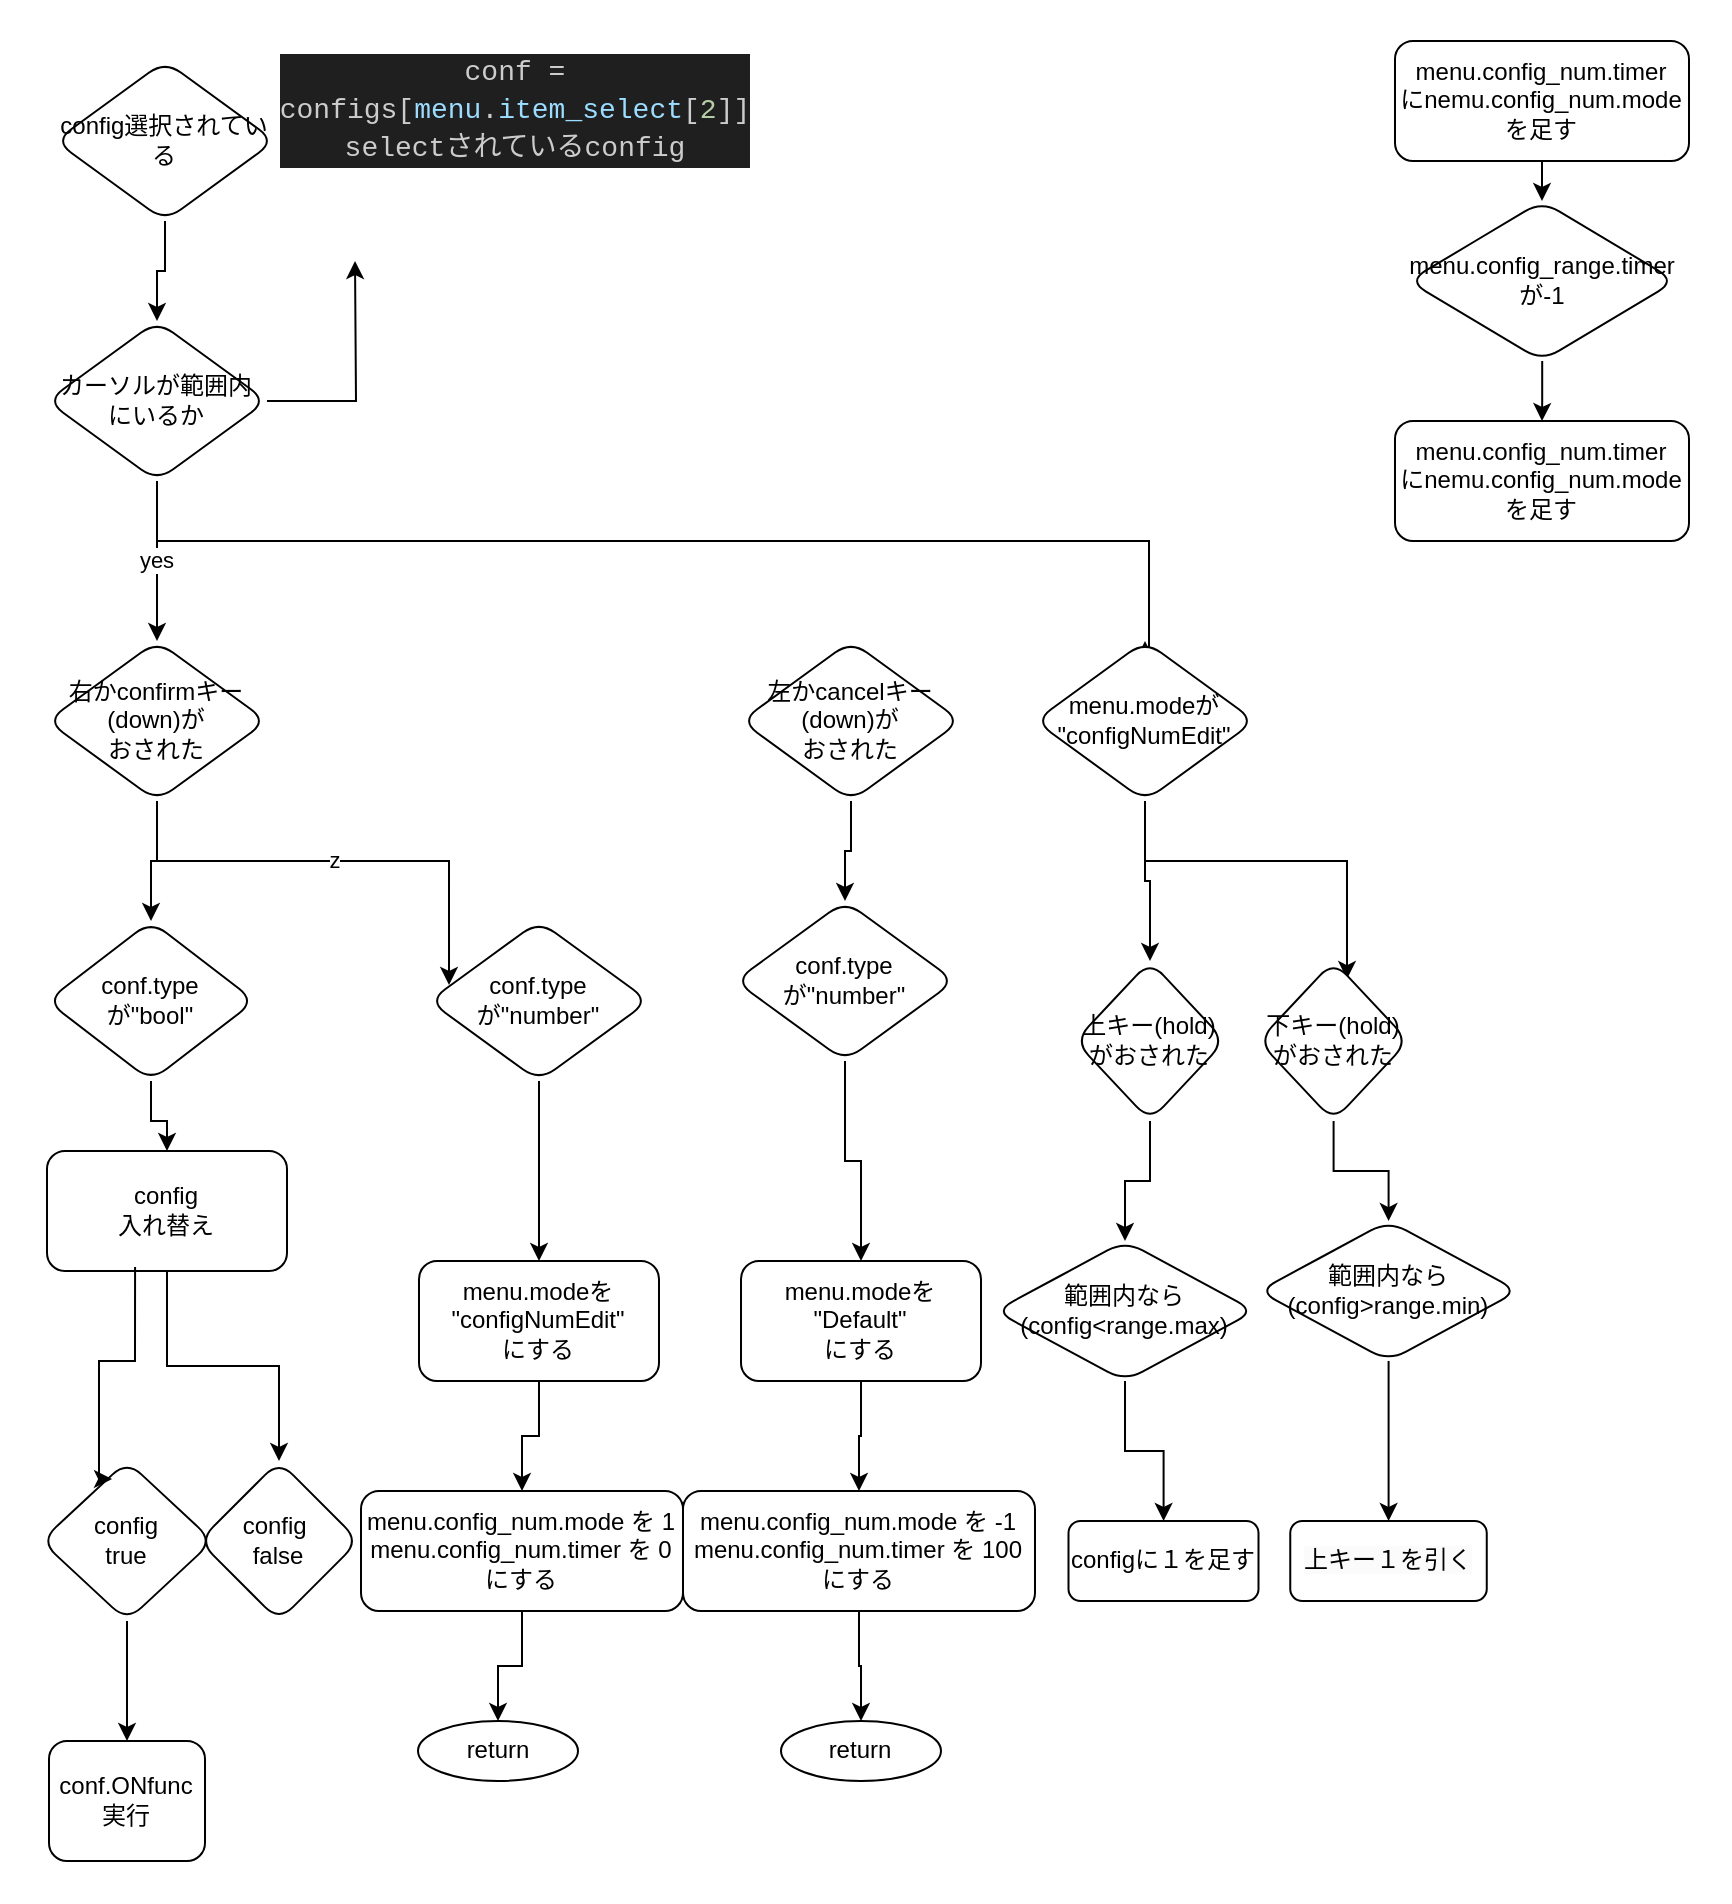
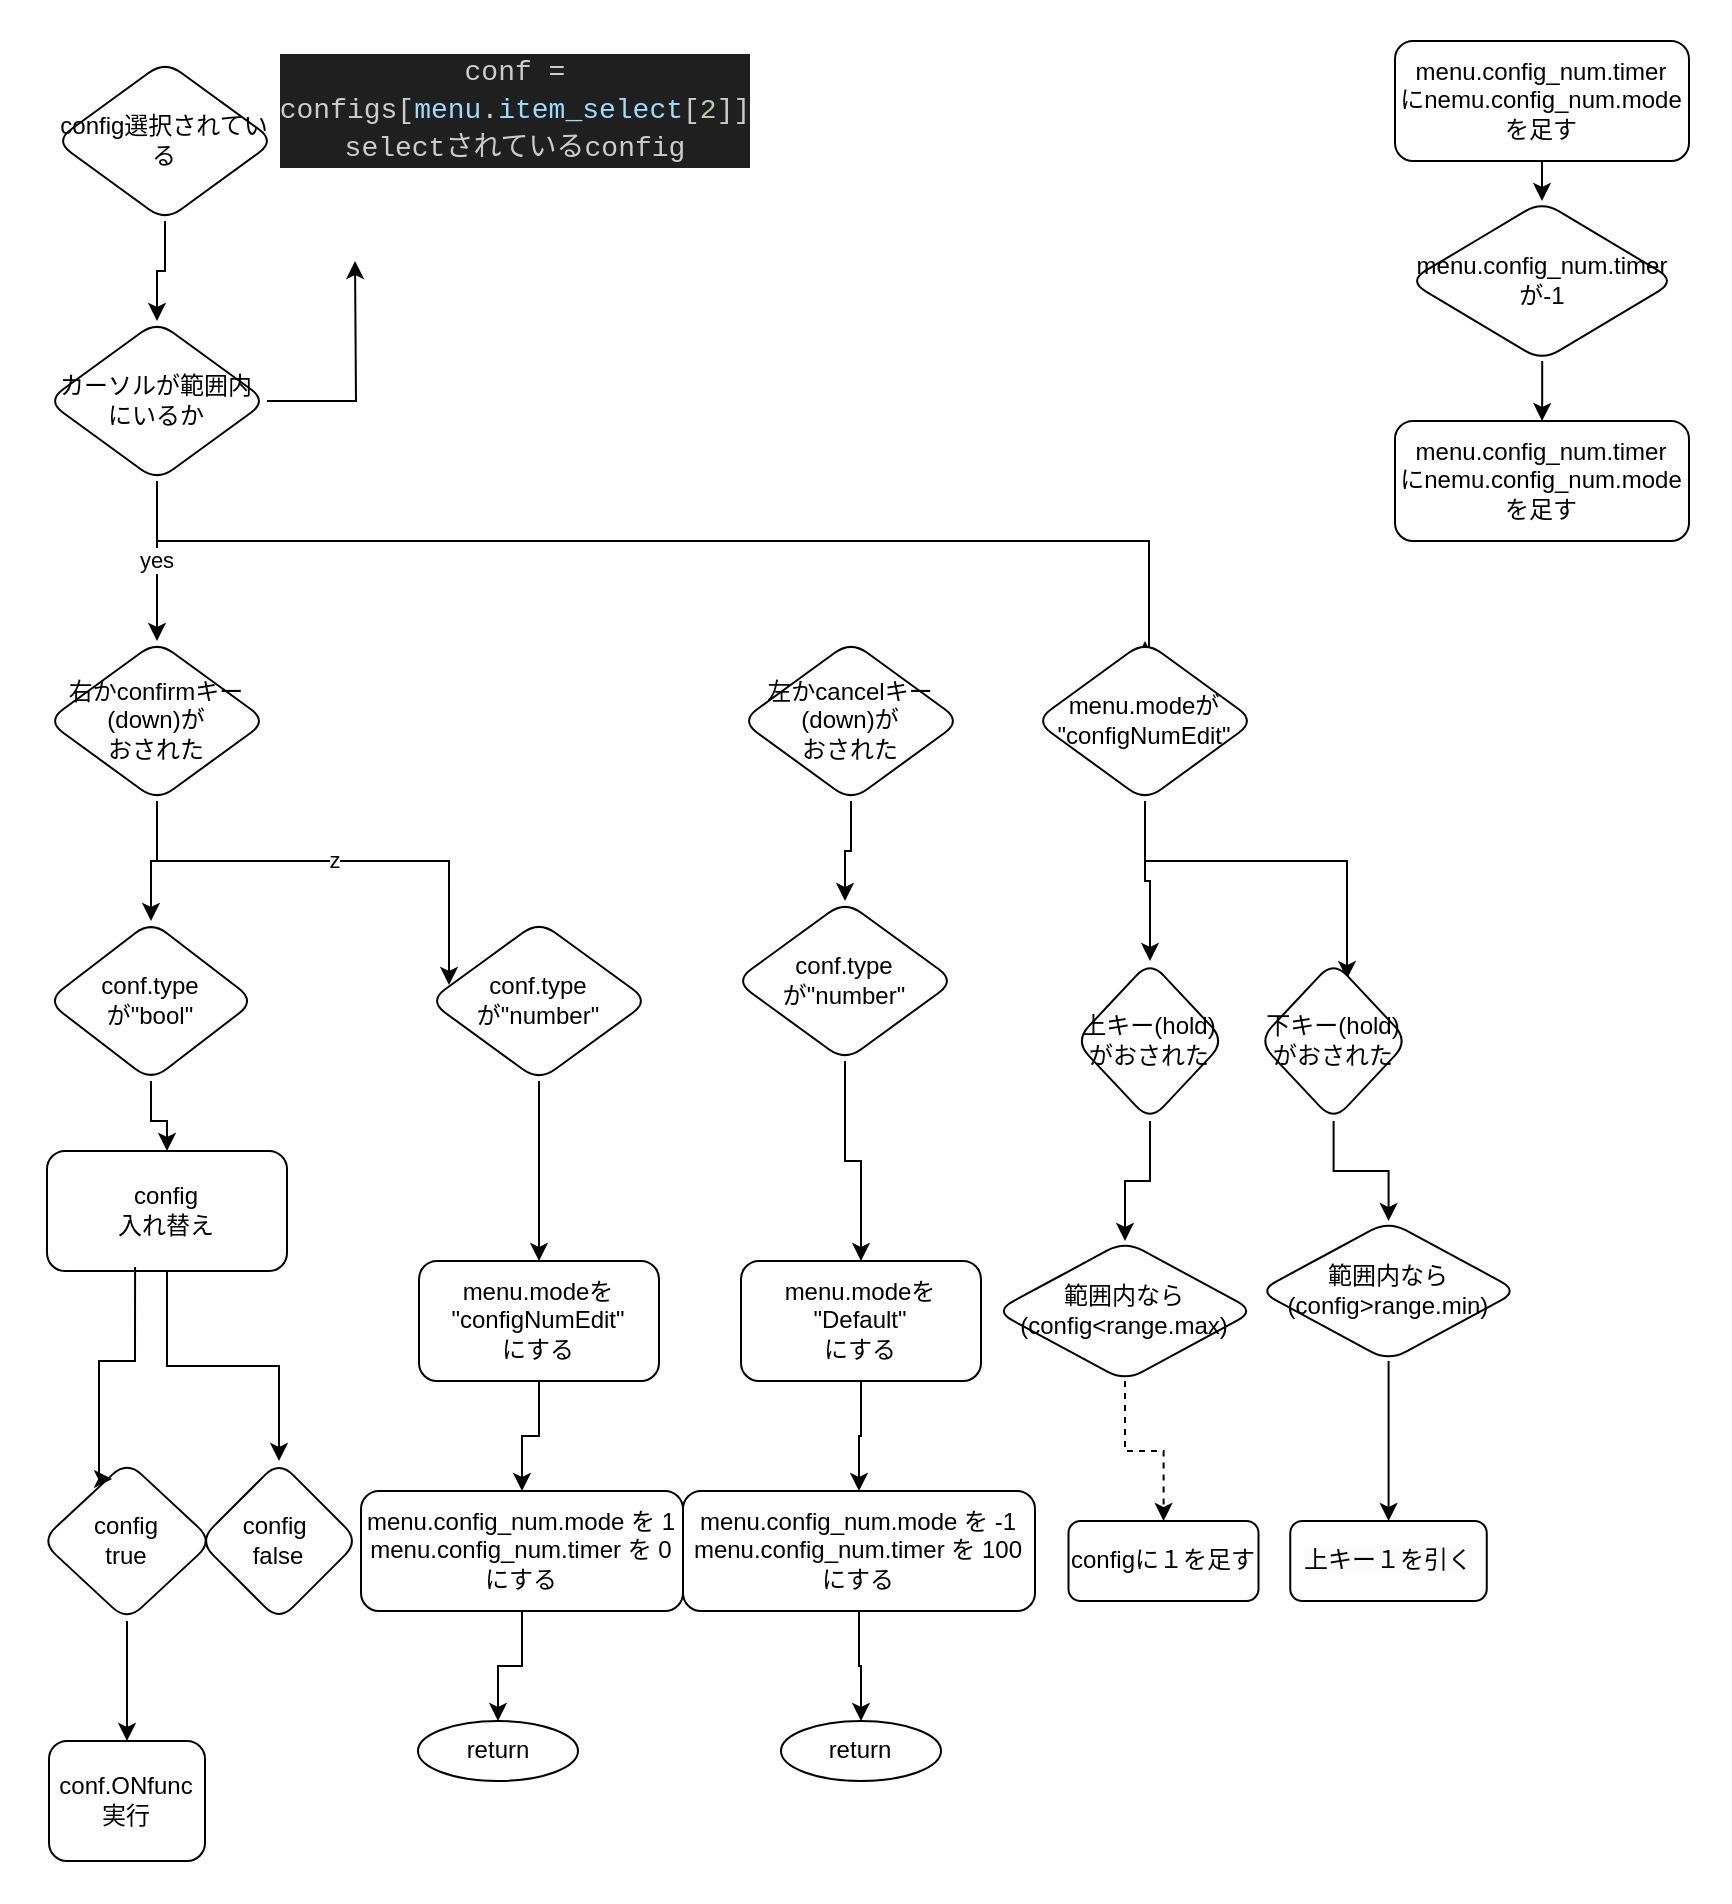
(1543, 281) -> (1543, 281)
(1139, 1451) -> (1139, 1451)
